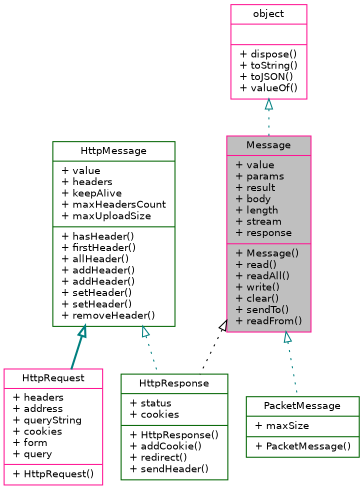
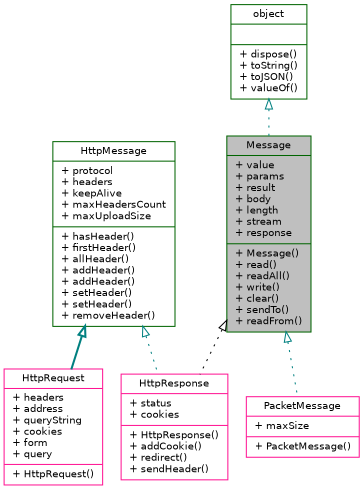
(269, 52) -> (269, 52)
(81, 171) -> (88, 171)
(269, 234) -> (269, 234)
(174, 427) -> (174, 427)
(303, 427) -> (303, 427)
